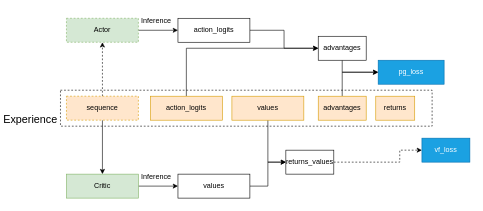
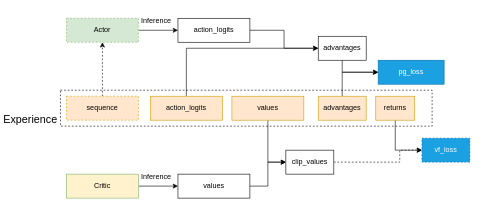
none -> (395, 136)
(102, 145) -> none
(446, 150) -> (446, 150)
(310, 162) -> (310, 162)
(102, 186) -> (102, 186)
